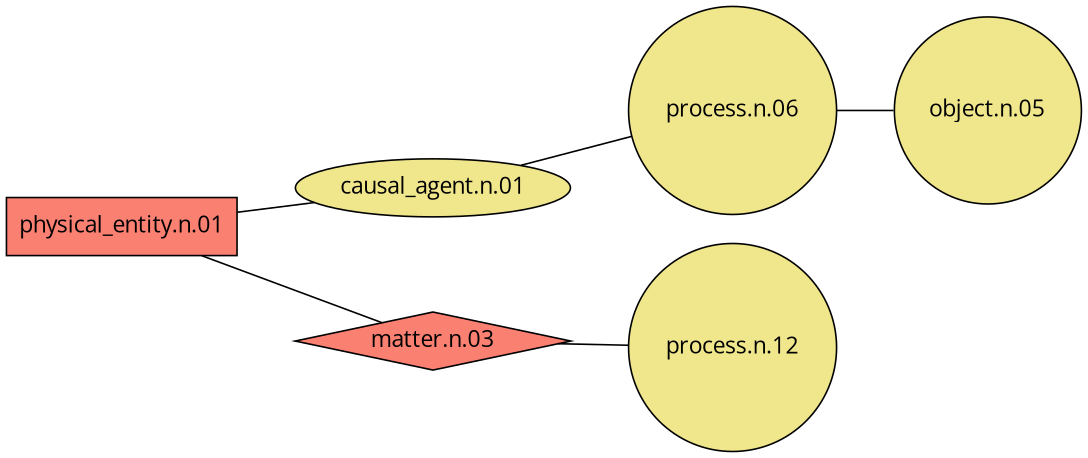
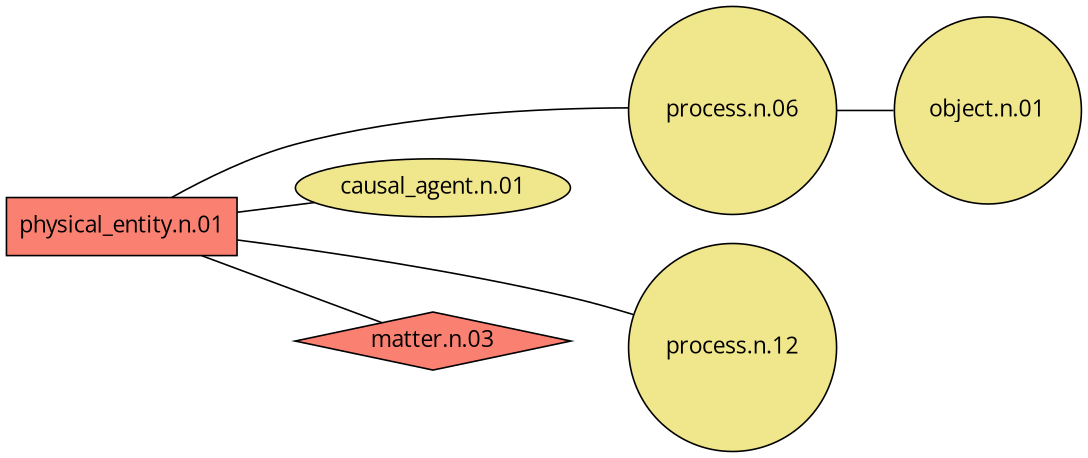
(988, 110) -> (988, 110)
(576, 151) -> (394, 124)
(593, 344) -> (437, 270)
